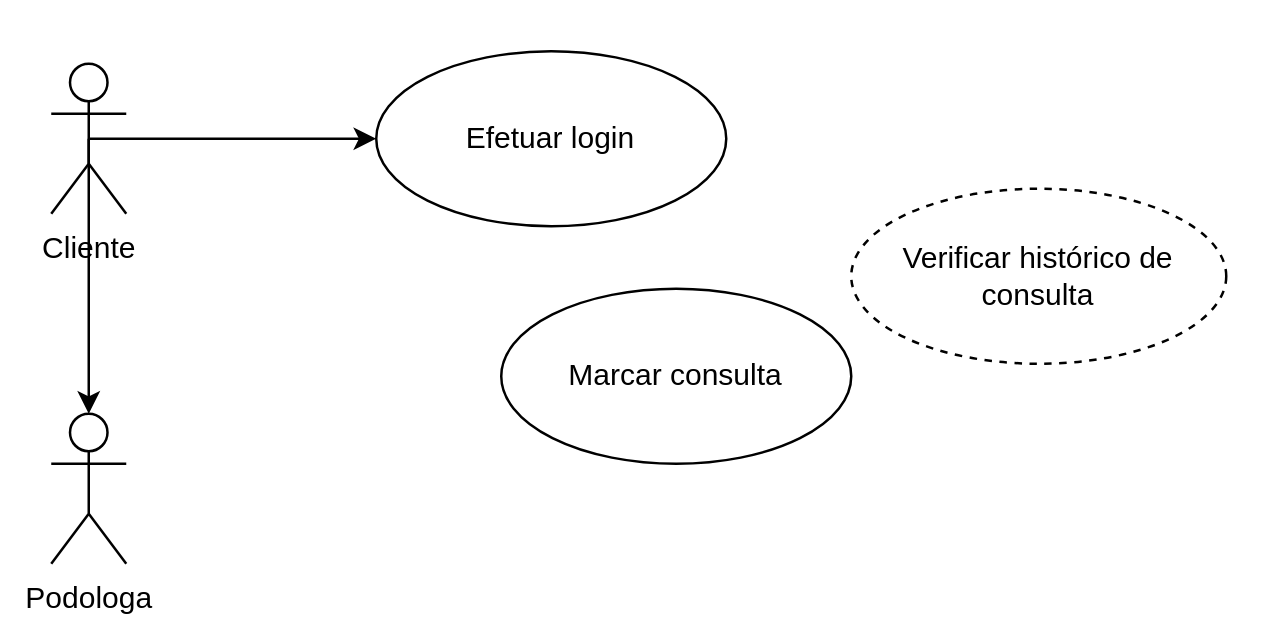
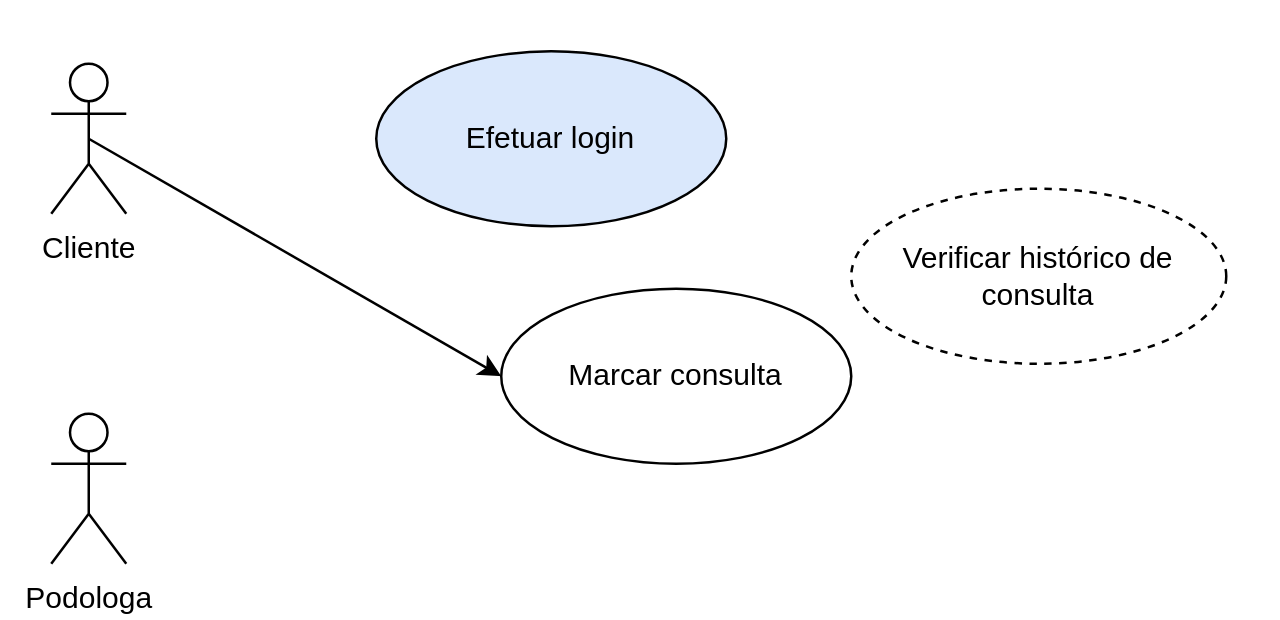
(236, 139) -> none
(551, 139) -> (551, 139)
(89, 284) -> (296, 258)
